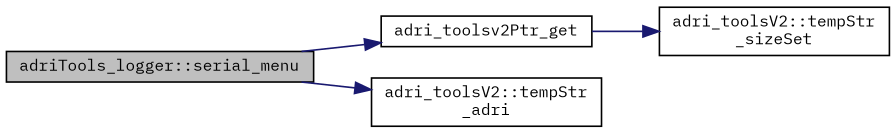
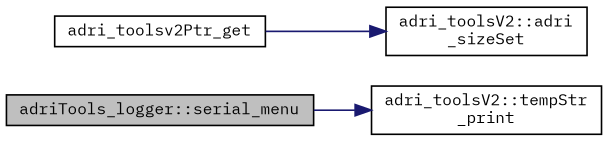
(774, 31) -> (487, 31)
(333, 48) -> none
(487, 102) -> (487, 110)
